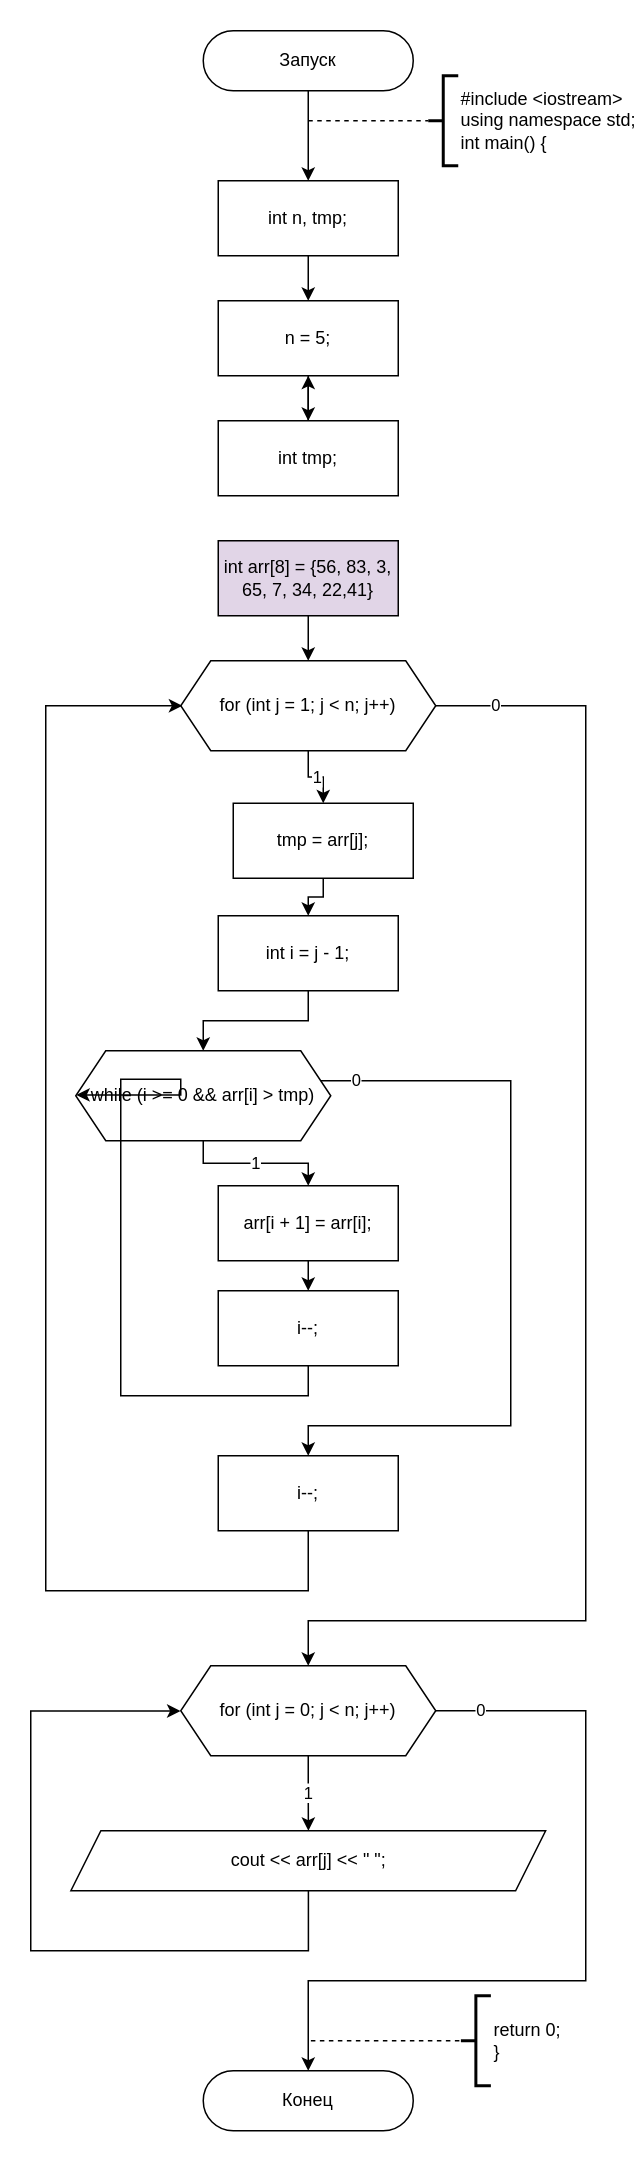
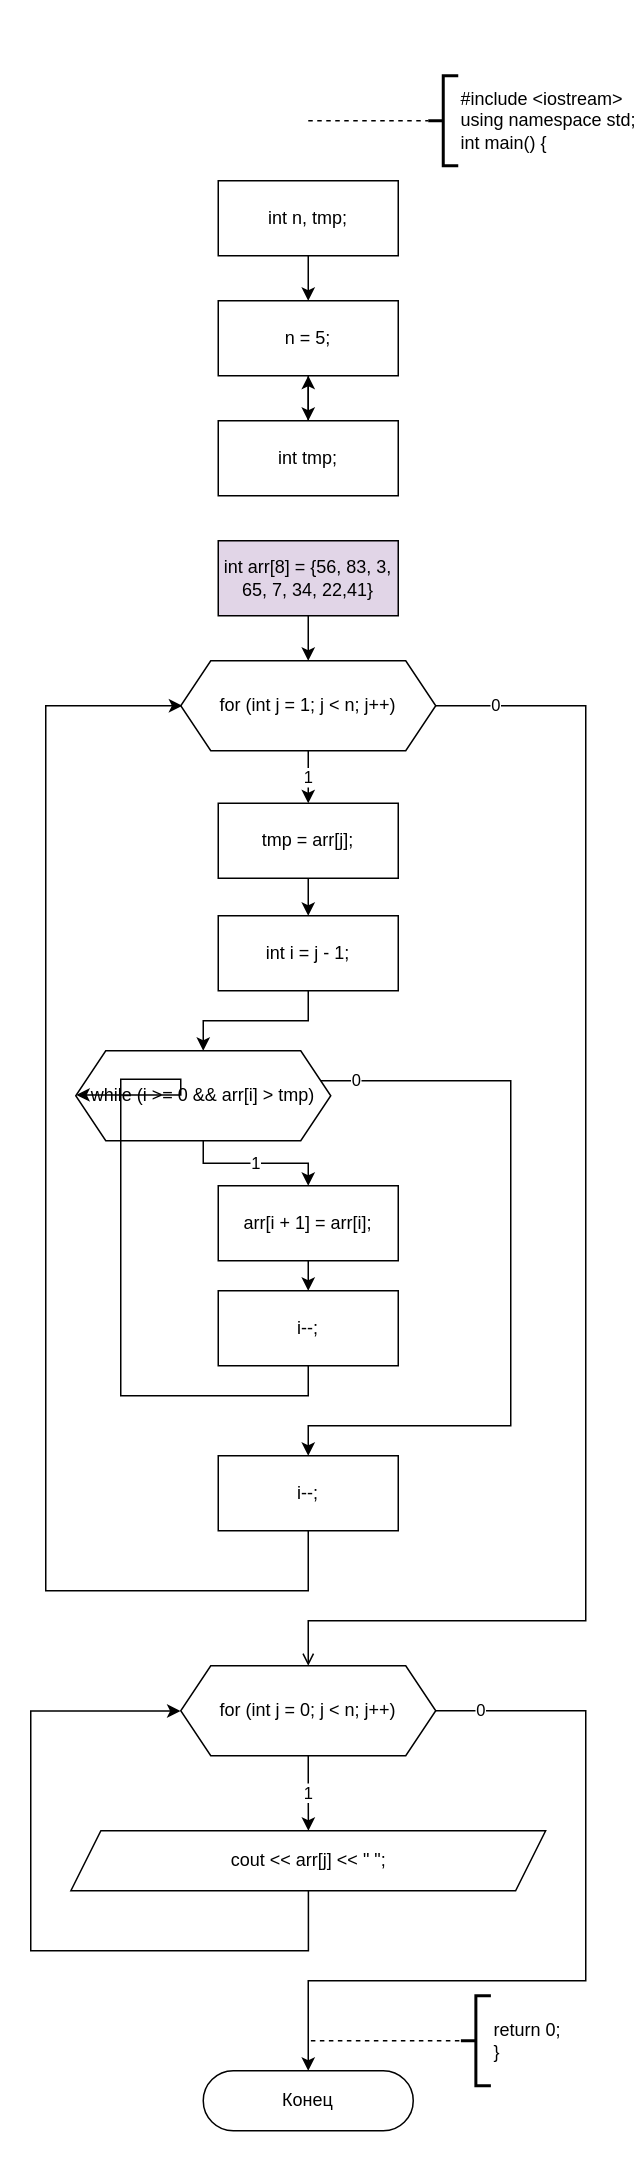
(308, 61) -> none
(308, 131) -> none
(323, 841) -> (308, 841)
(308, 1654) -> (308, 1656)
